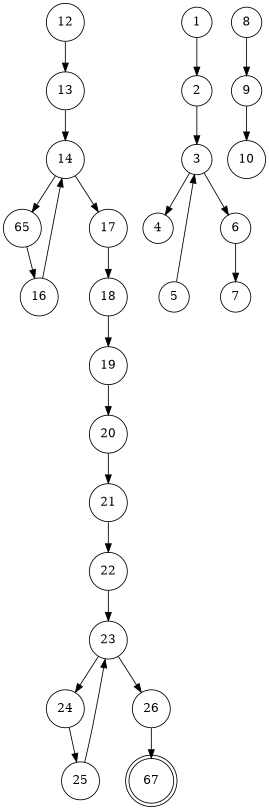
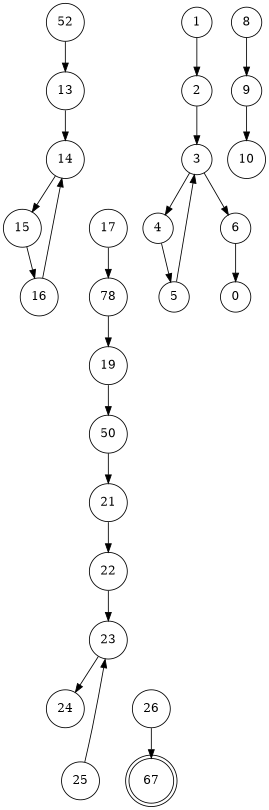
(65, 22) -> (65, 22)
(84, 190) -> none
(22, 228) -> (22, 228)
none -> (165, 259)
(108, 297) -> (108, 297)
(236, 297) -> (236, 297)
(108, 434) -> (108, 434)
(127, 671) -> none
(72, 741) -> none
